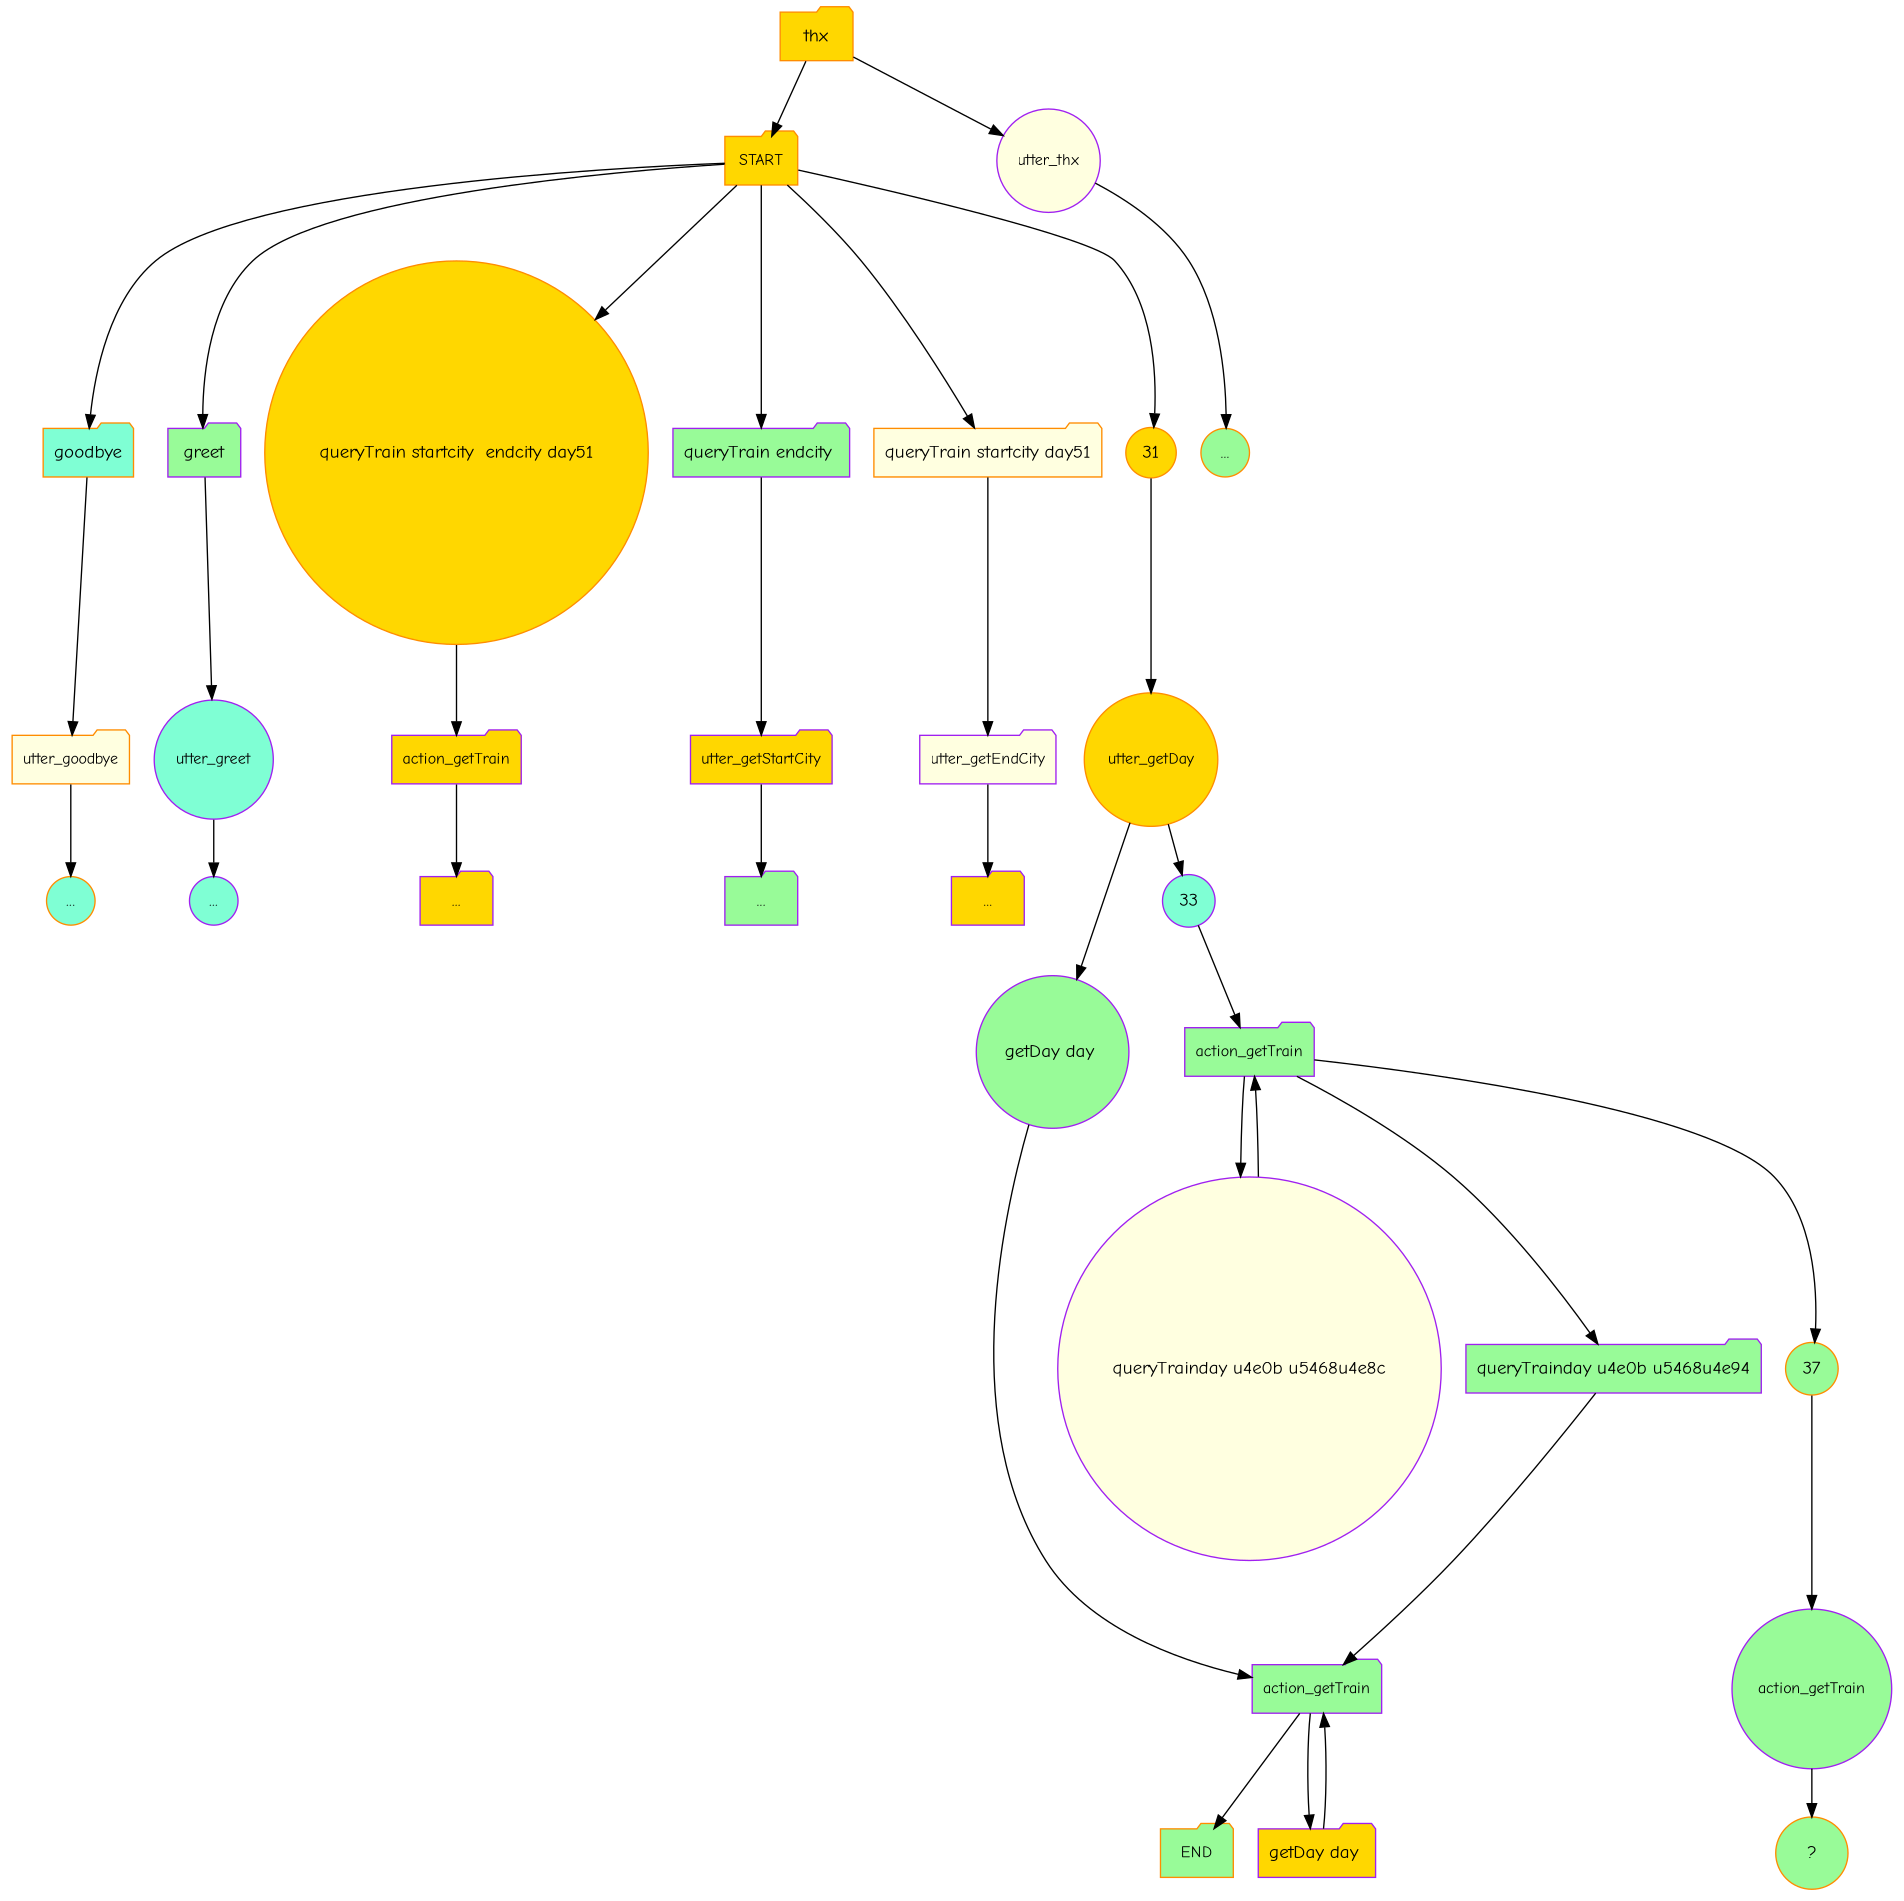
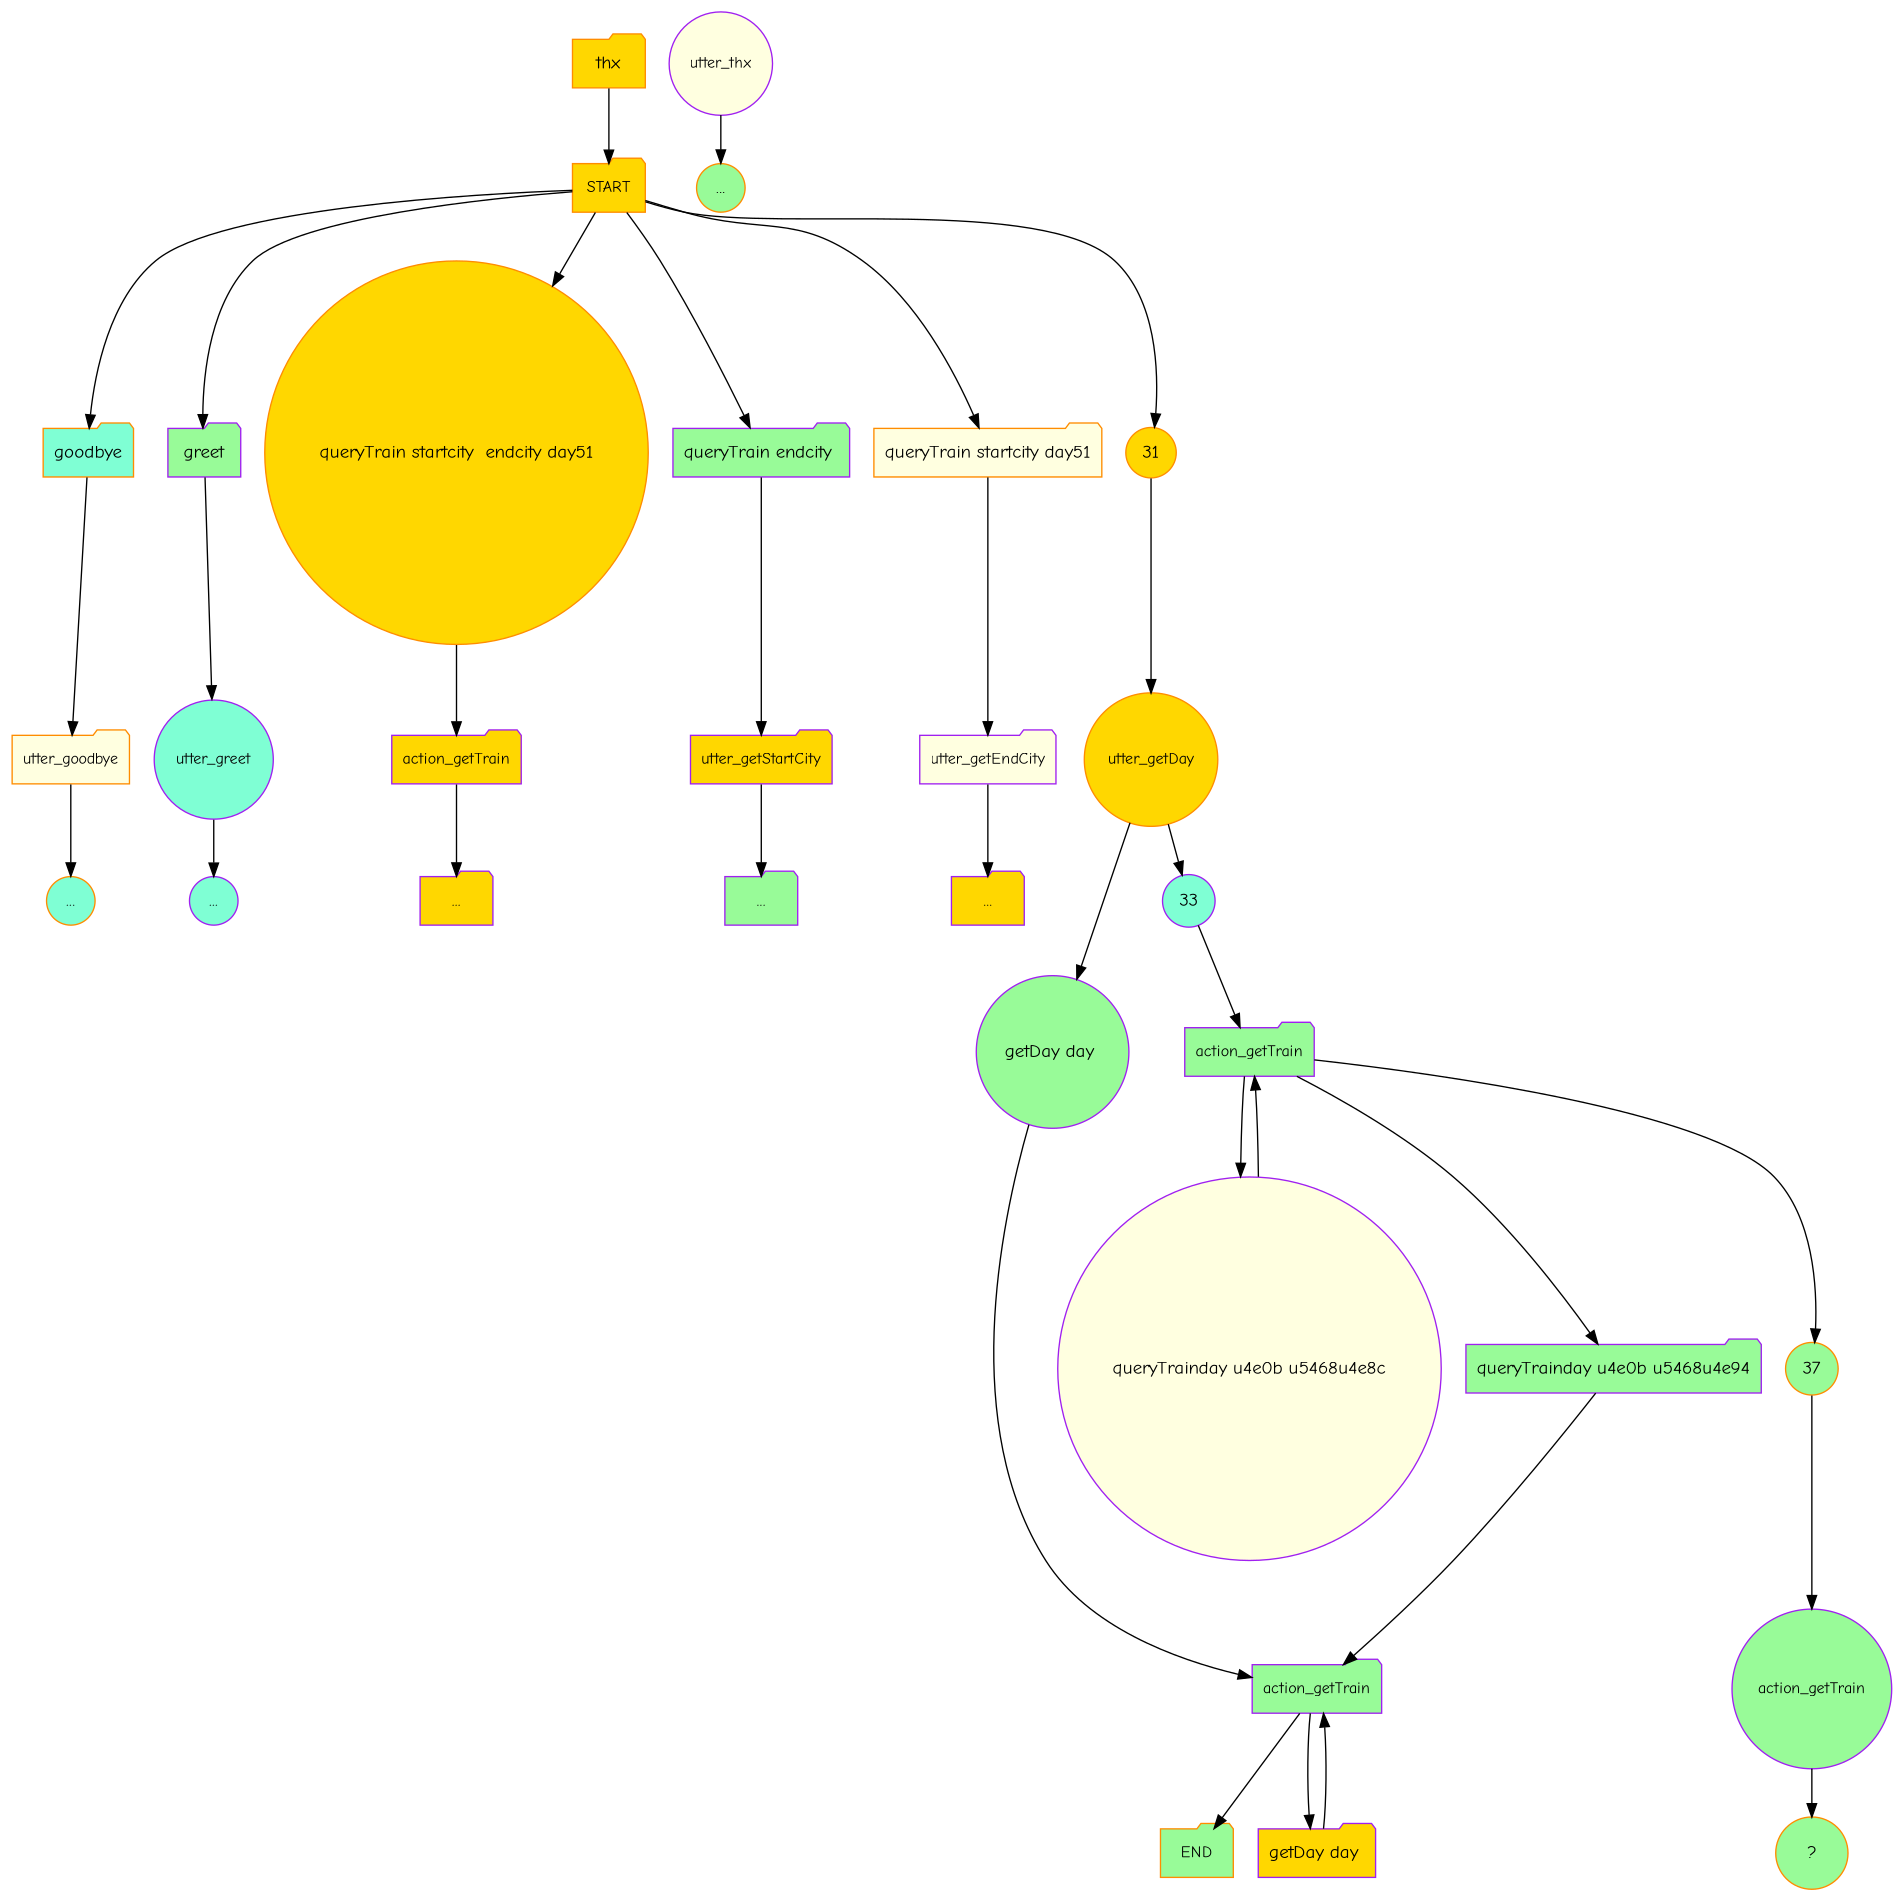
(922, 93) -> none
